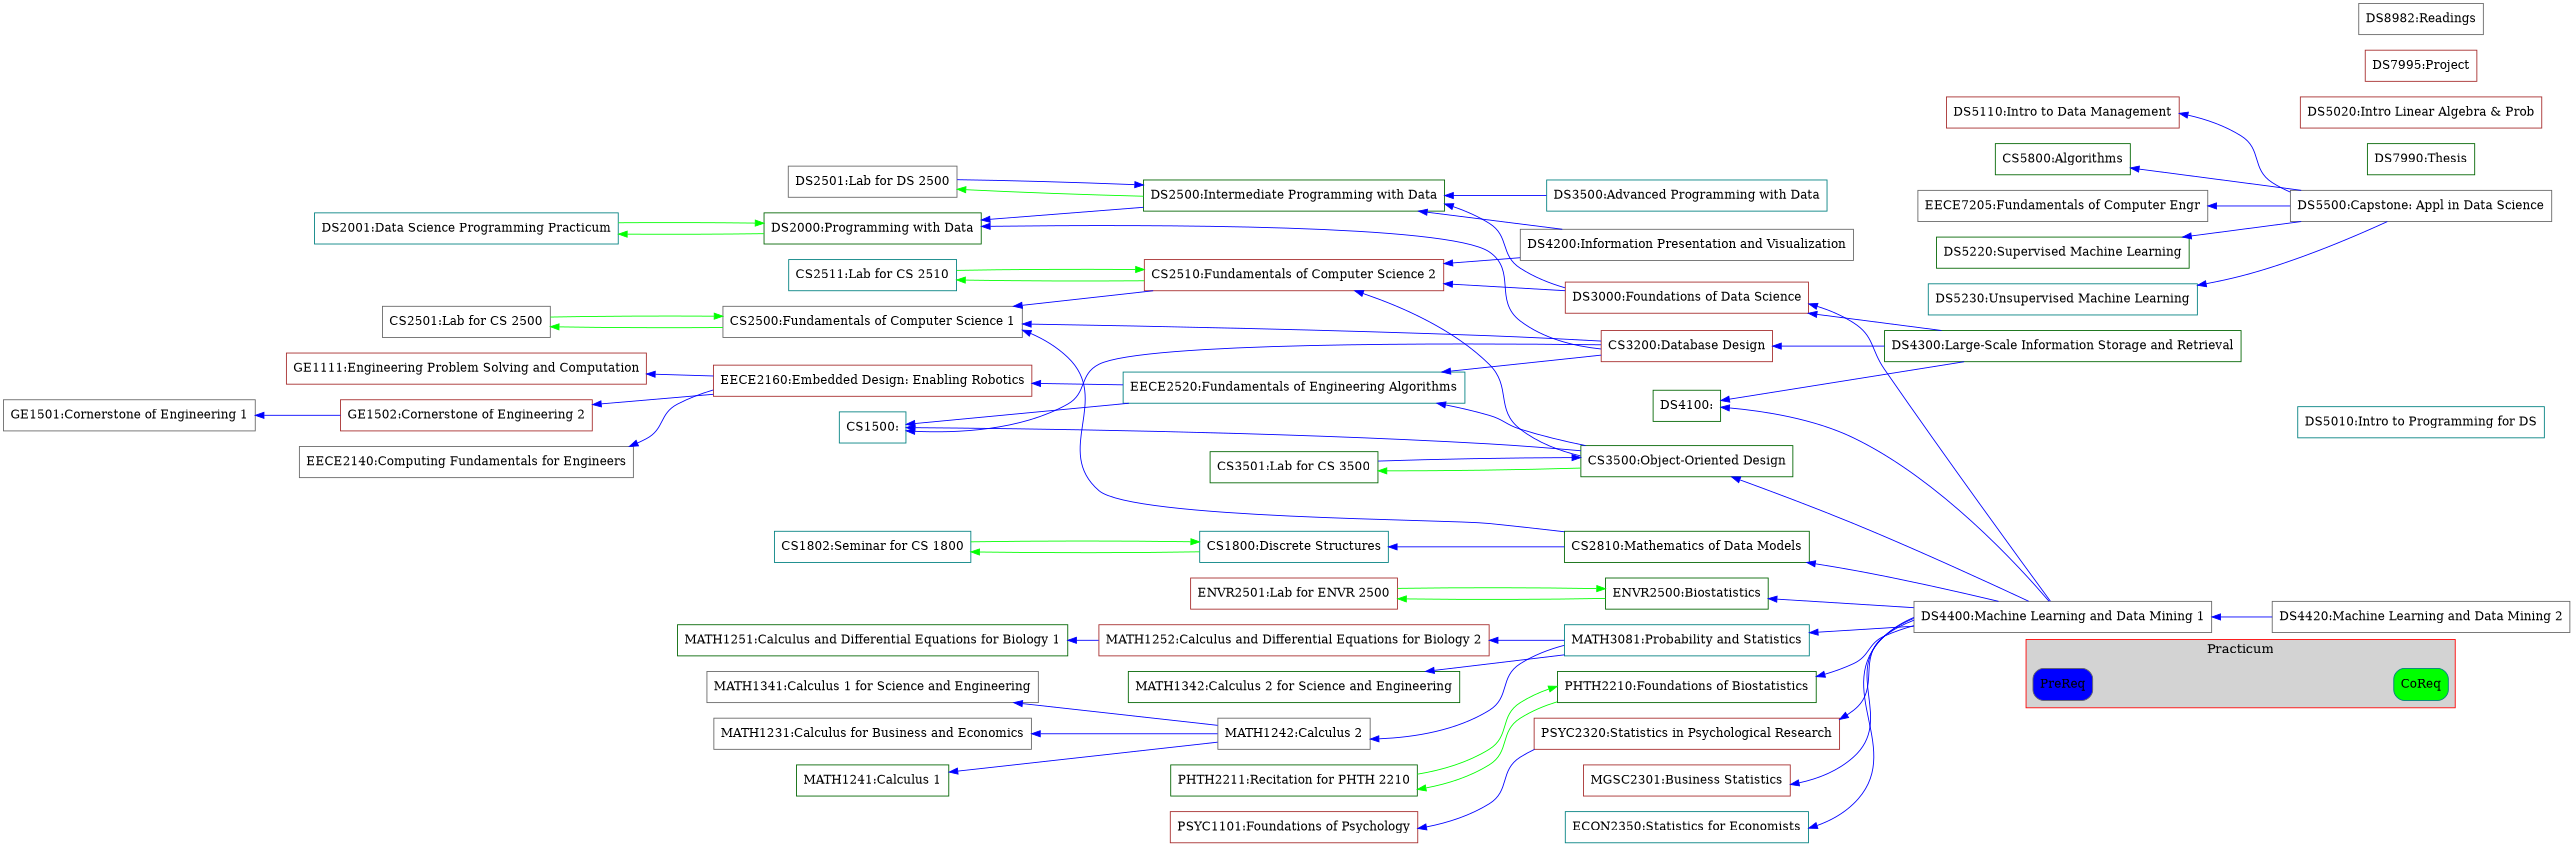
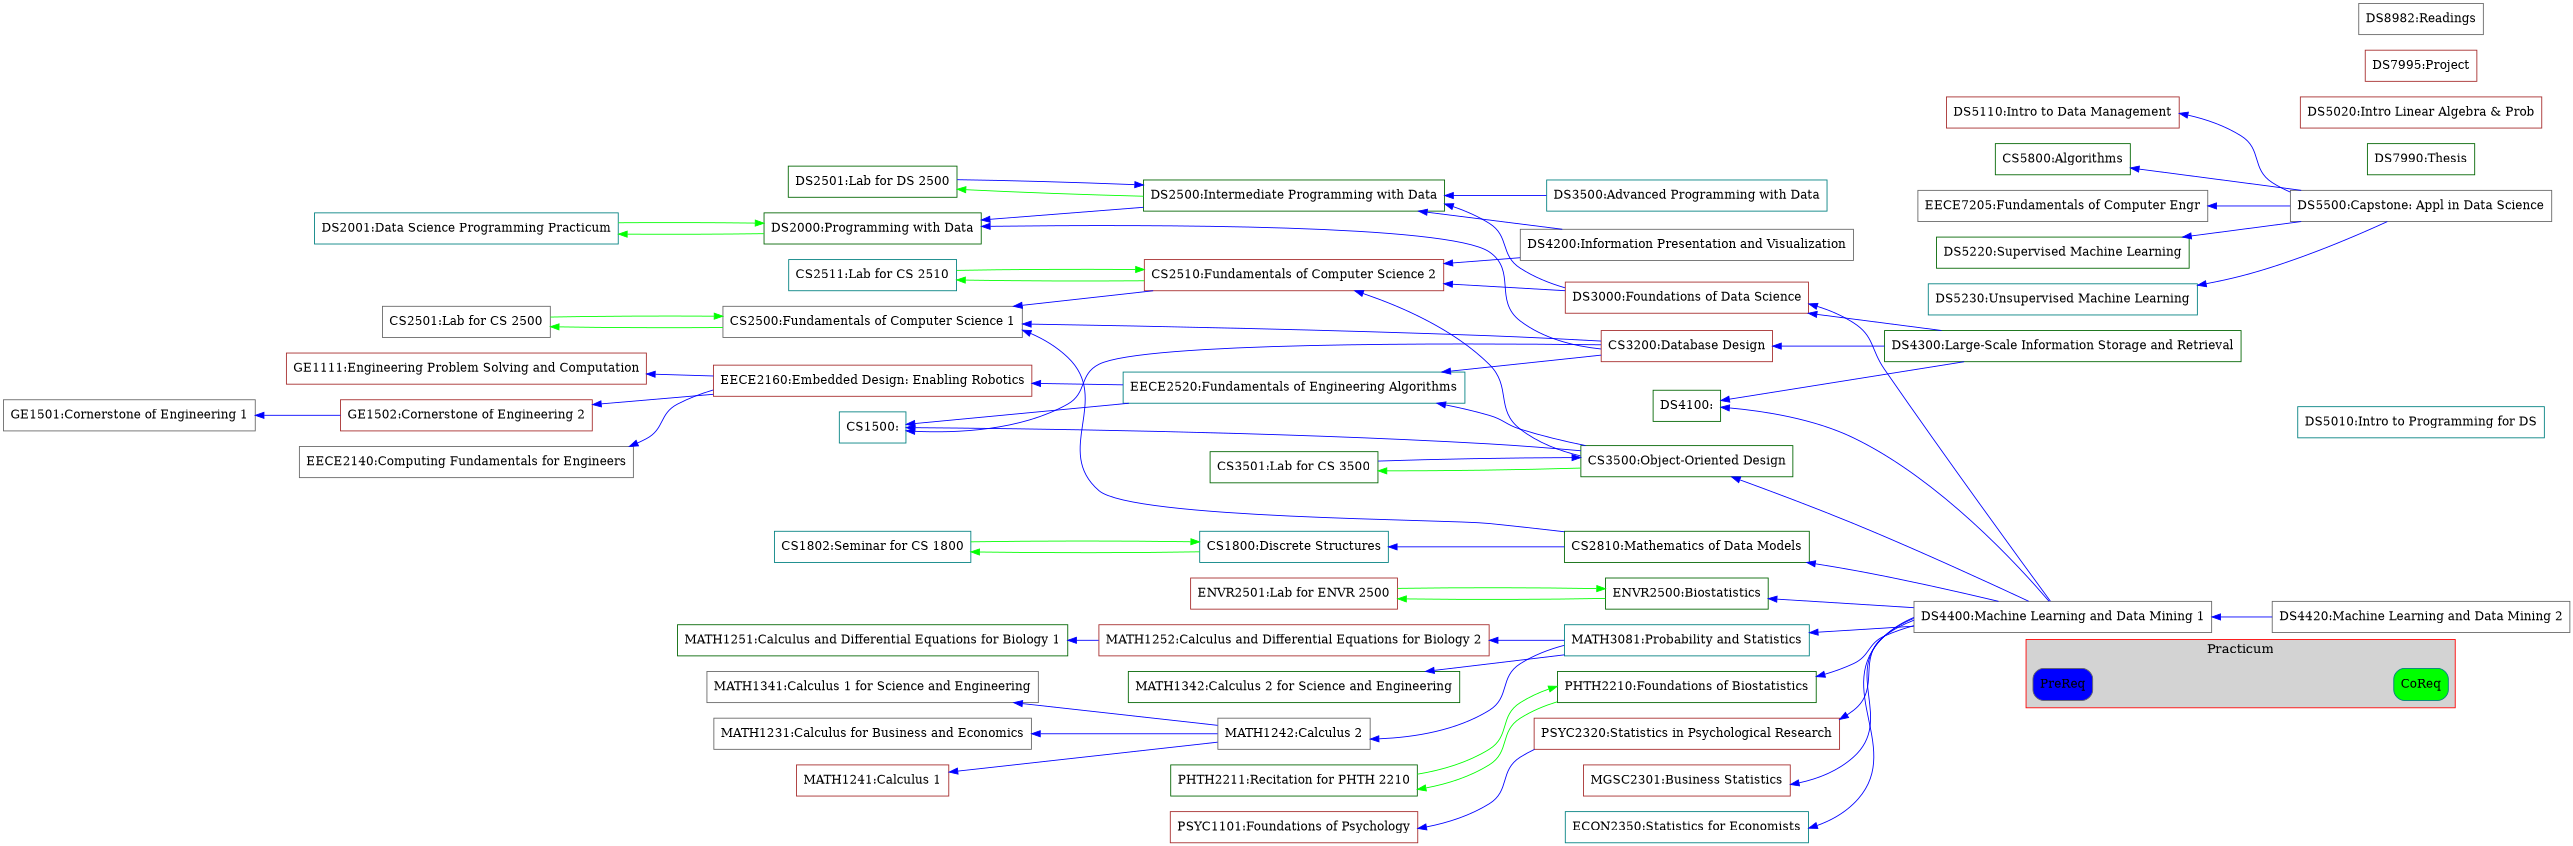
(873, 182) -> (873, 182)
(873, 780) -> (873, 780)
